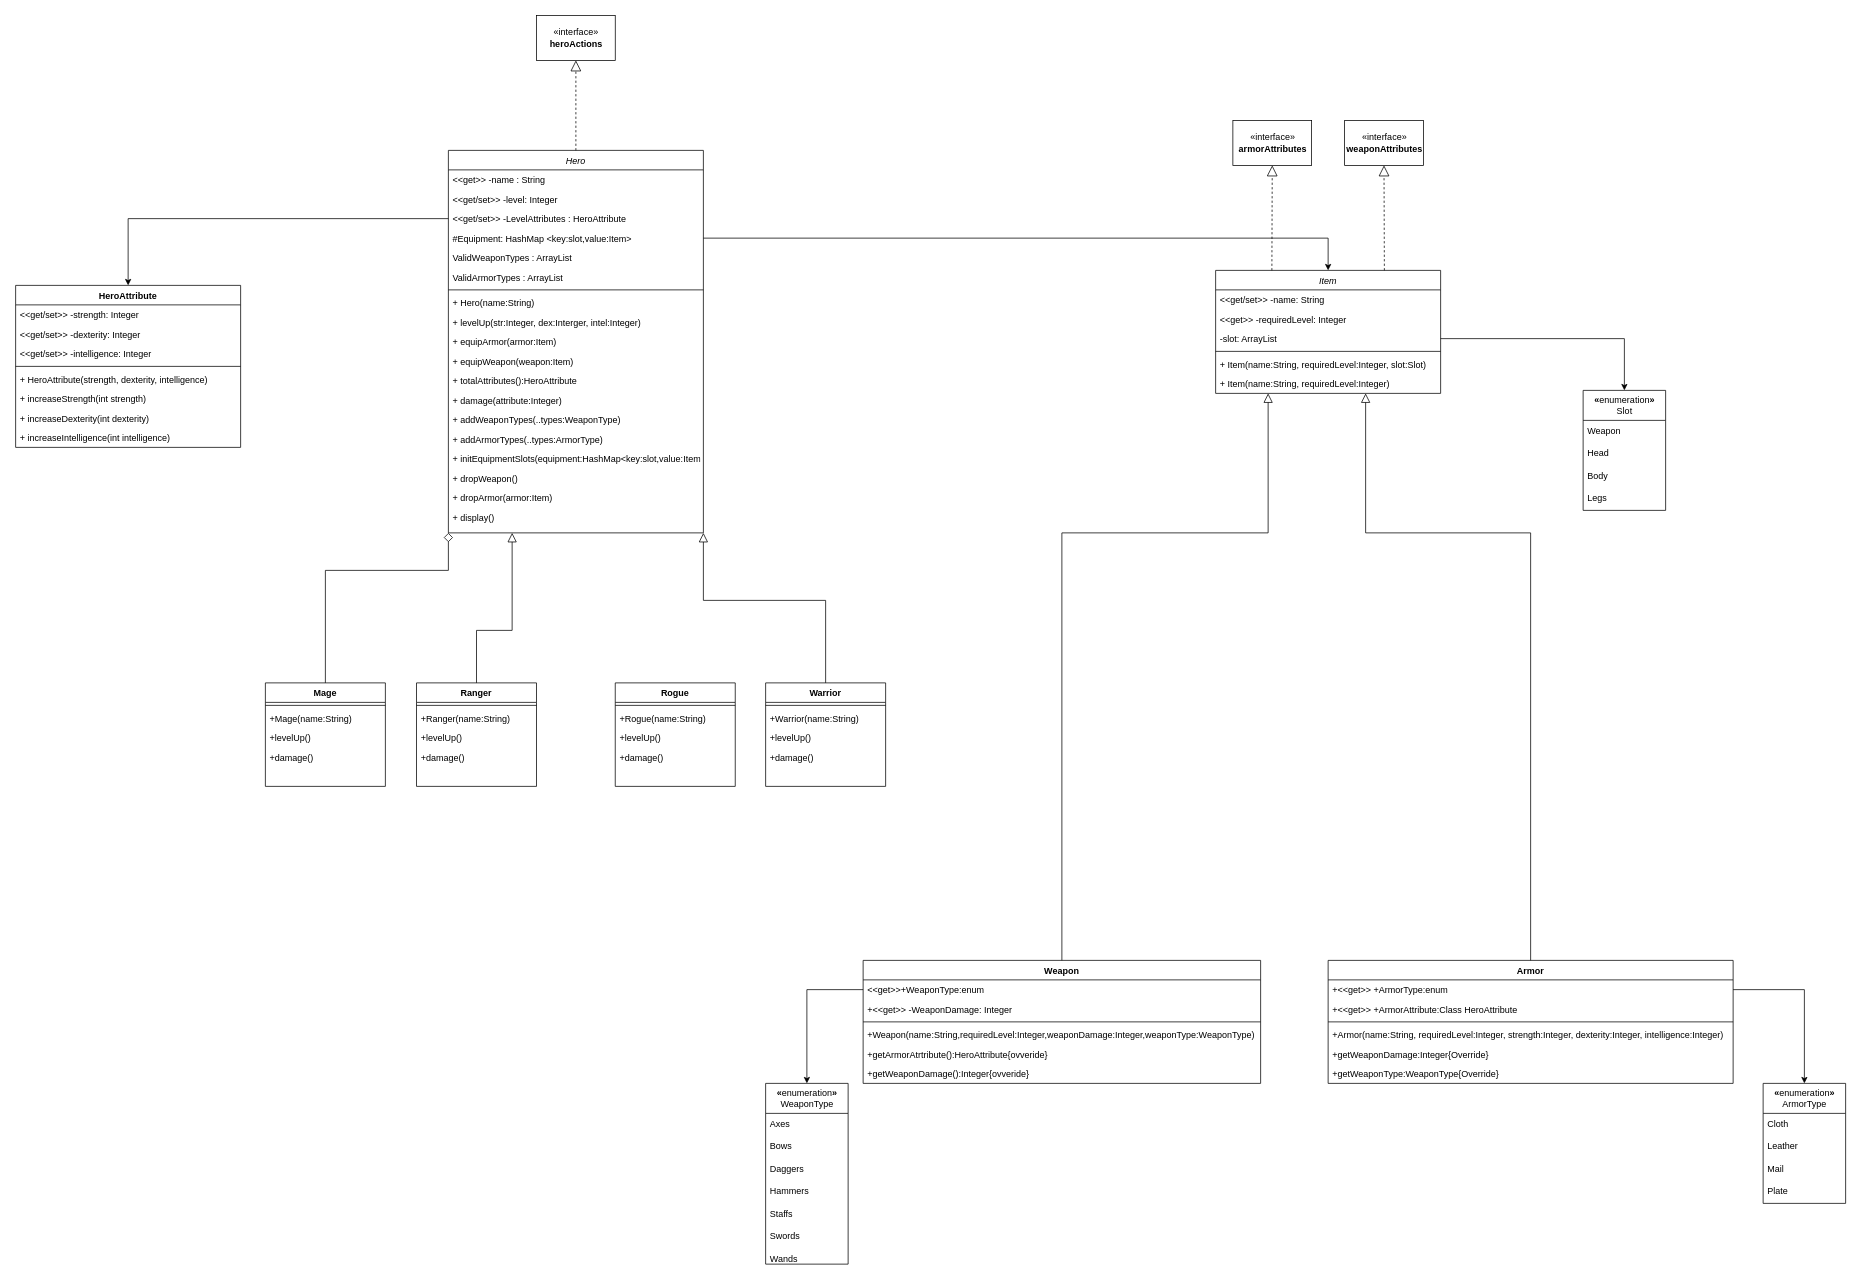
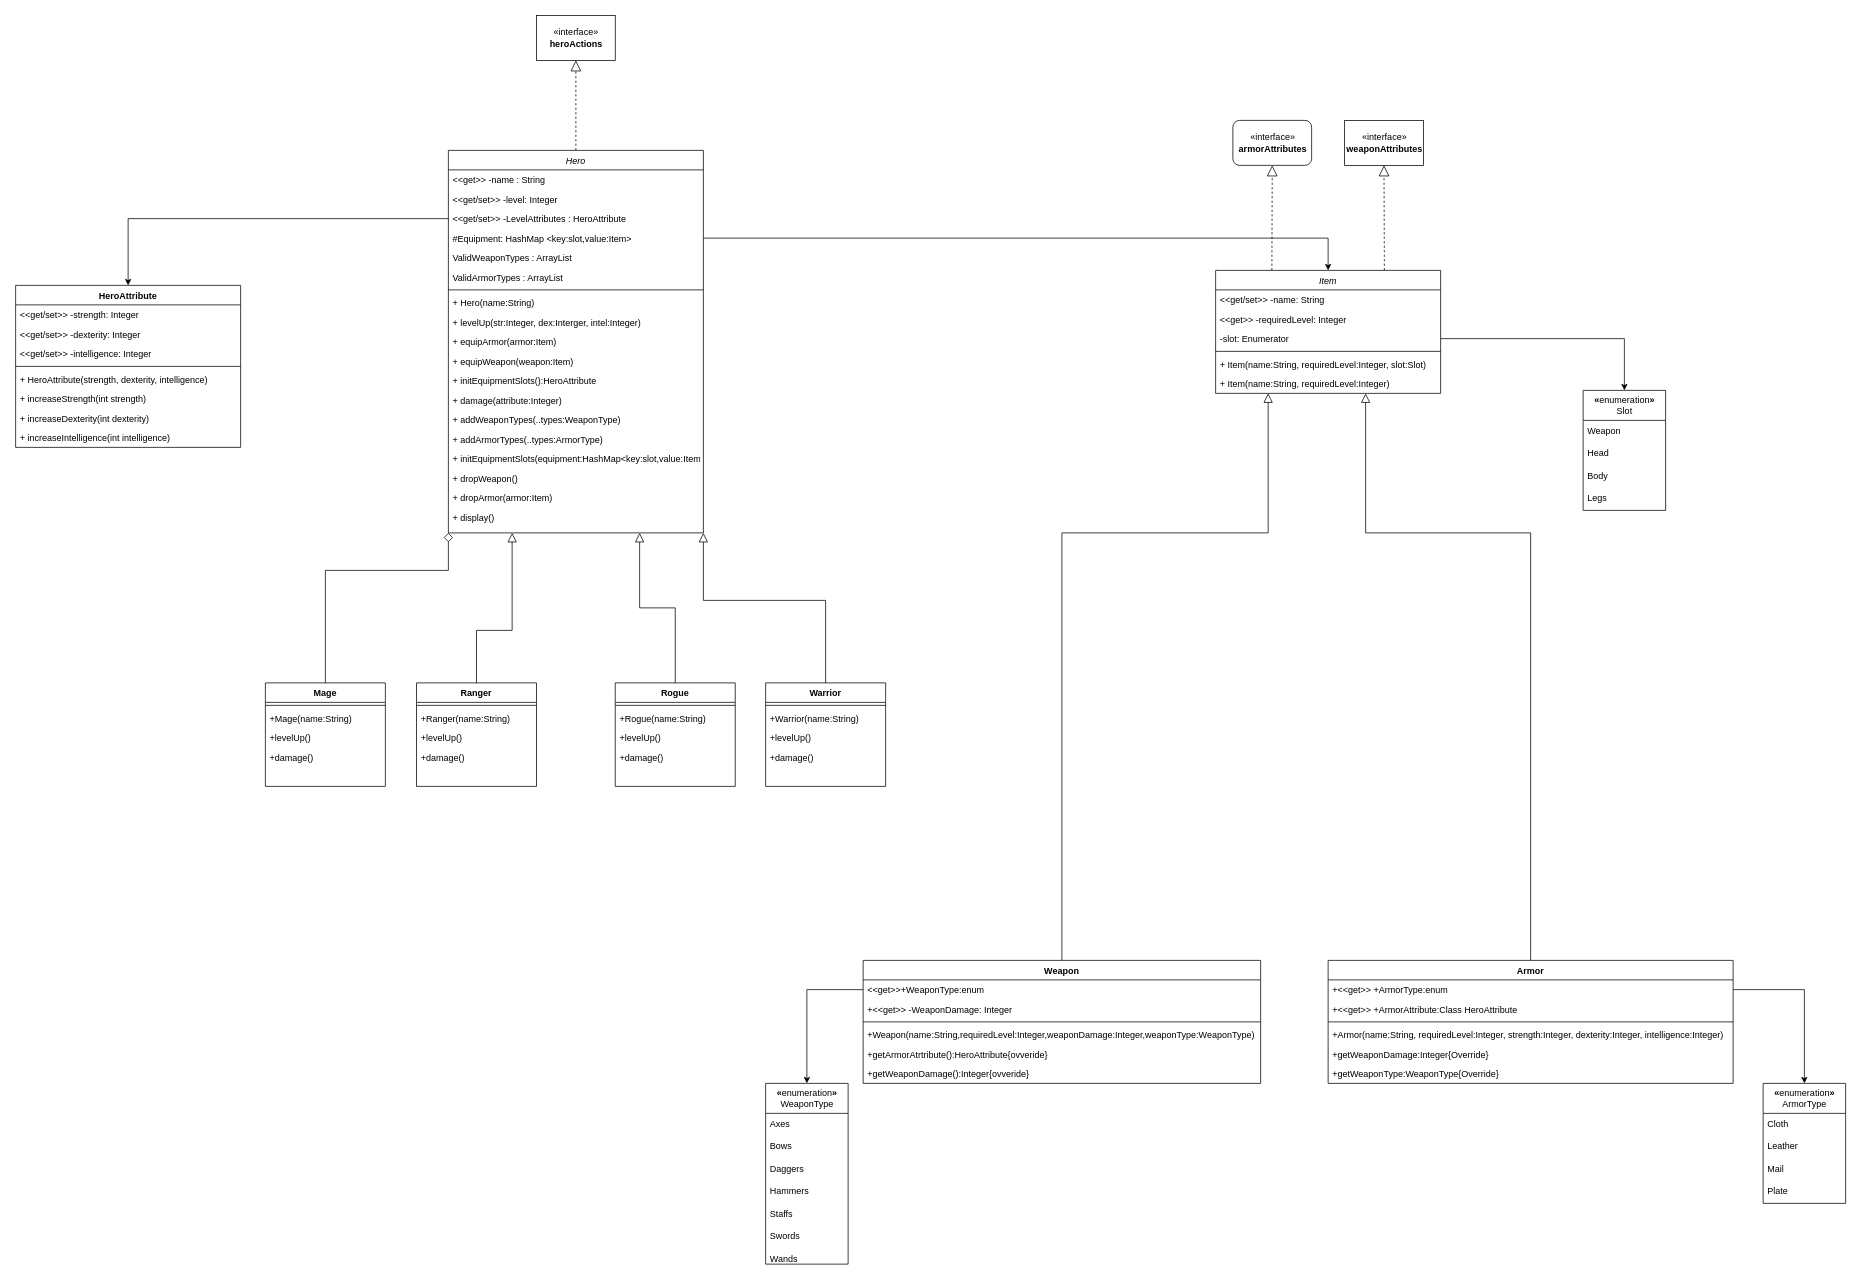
(1272, 143) -> (1272, 143)
(1255, 339) -> (1259, 339)
(530, 381) -> (535, 381)
none -> (663, 608)
